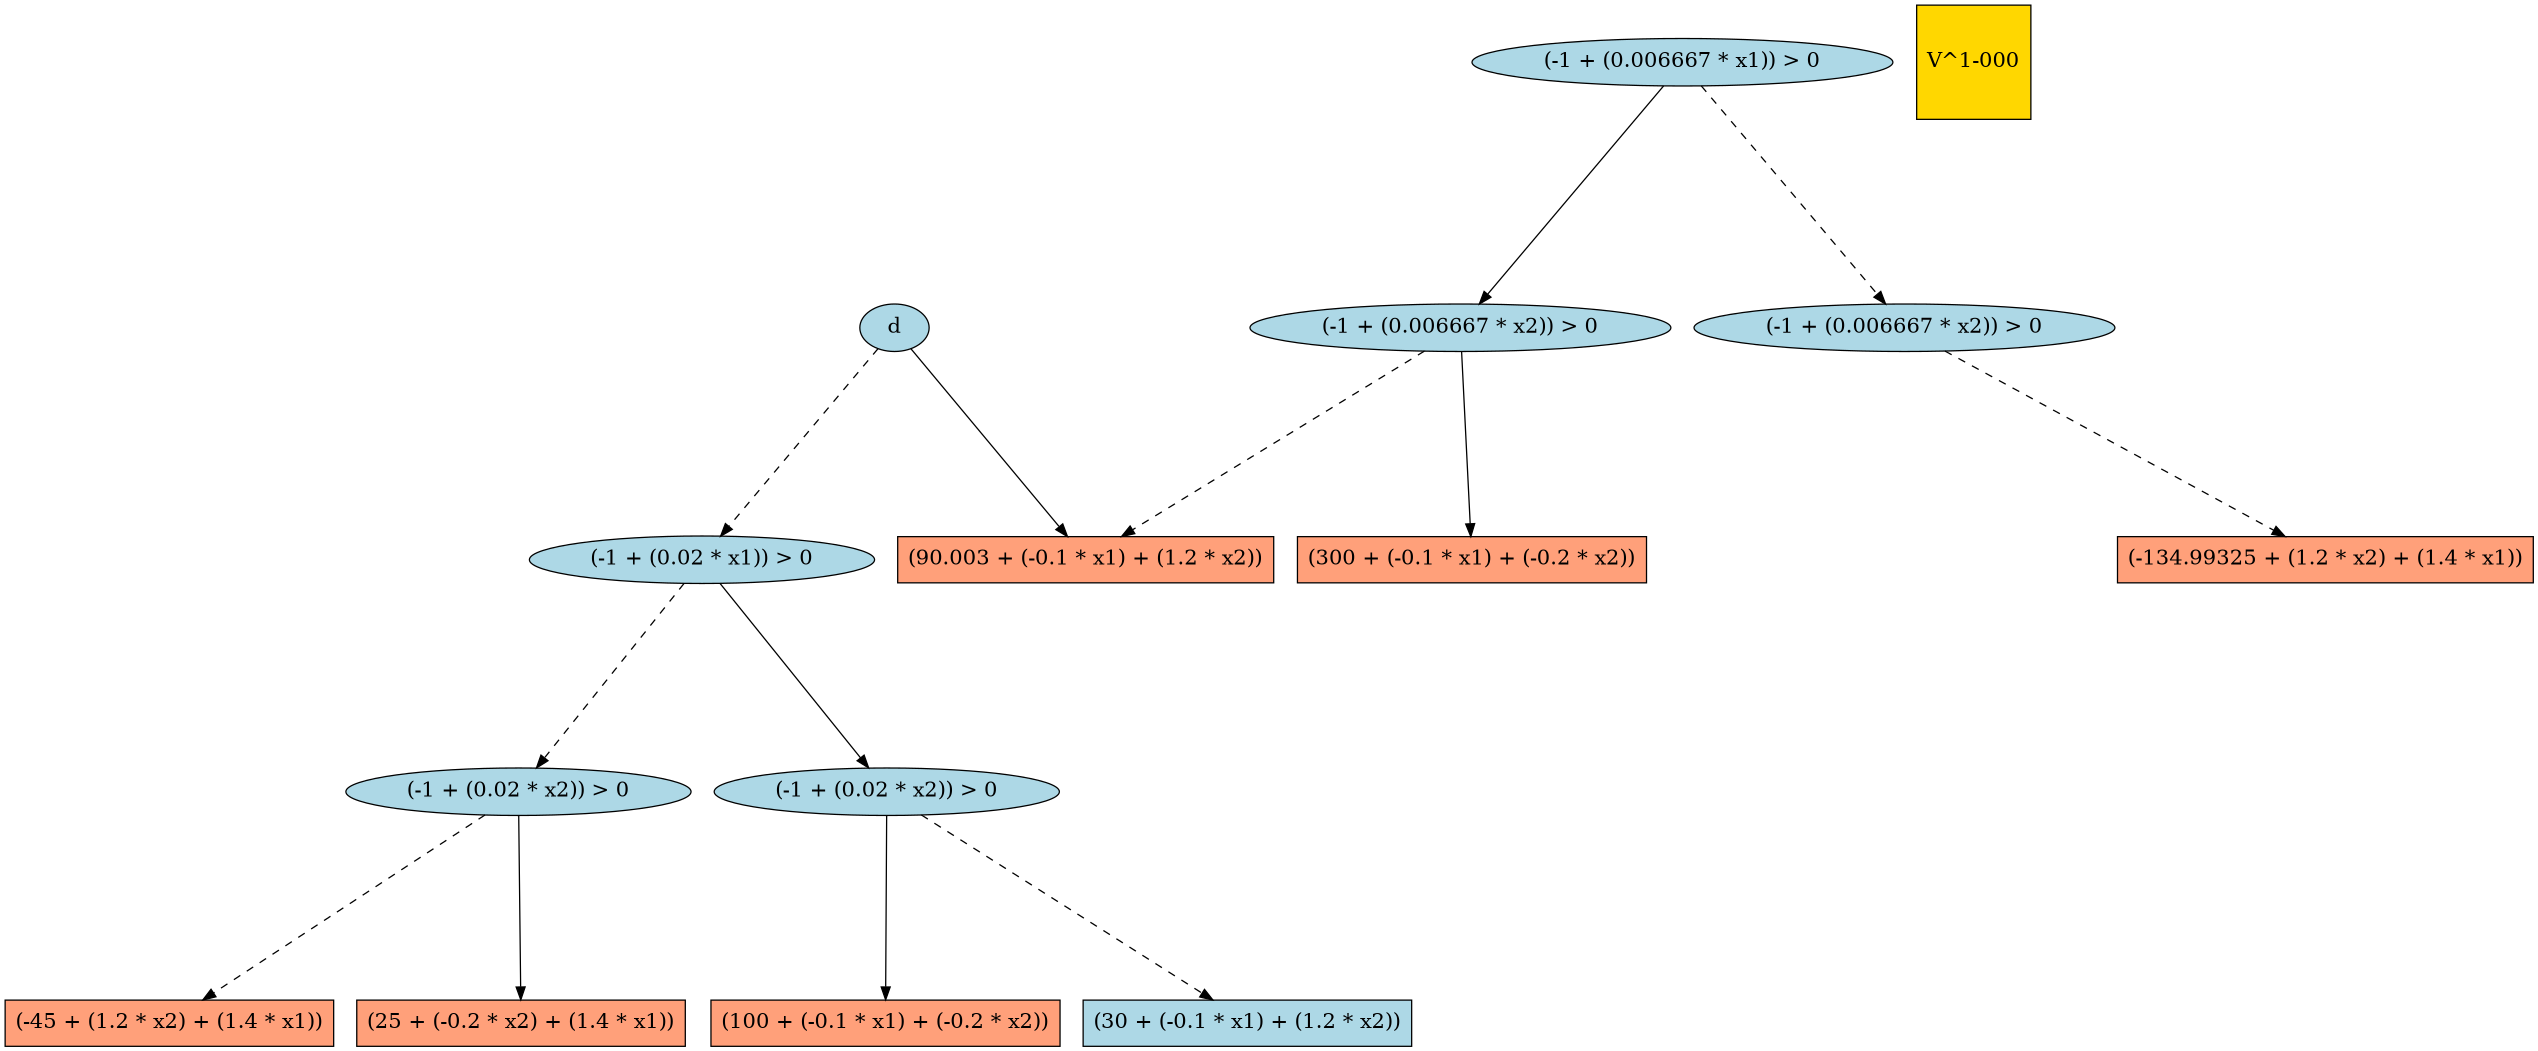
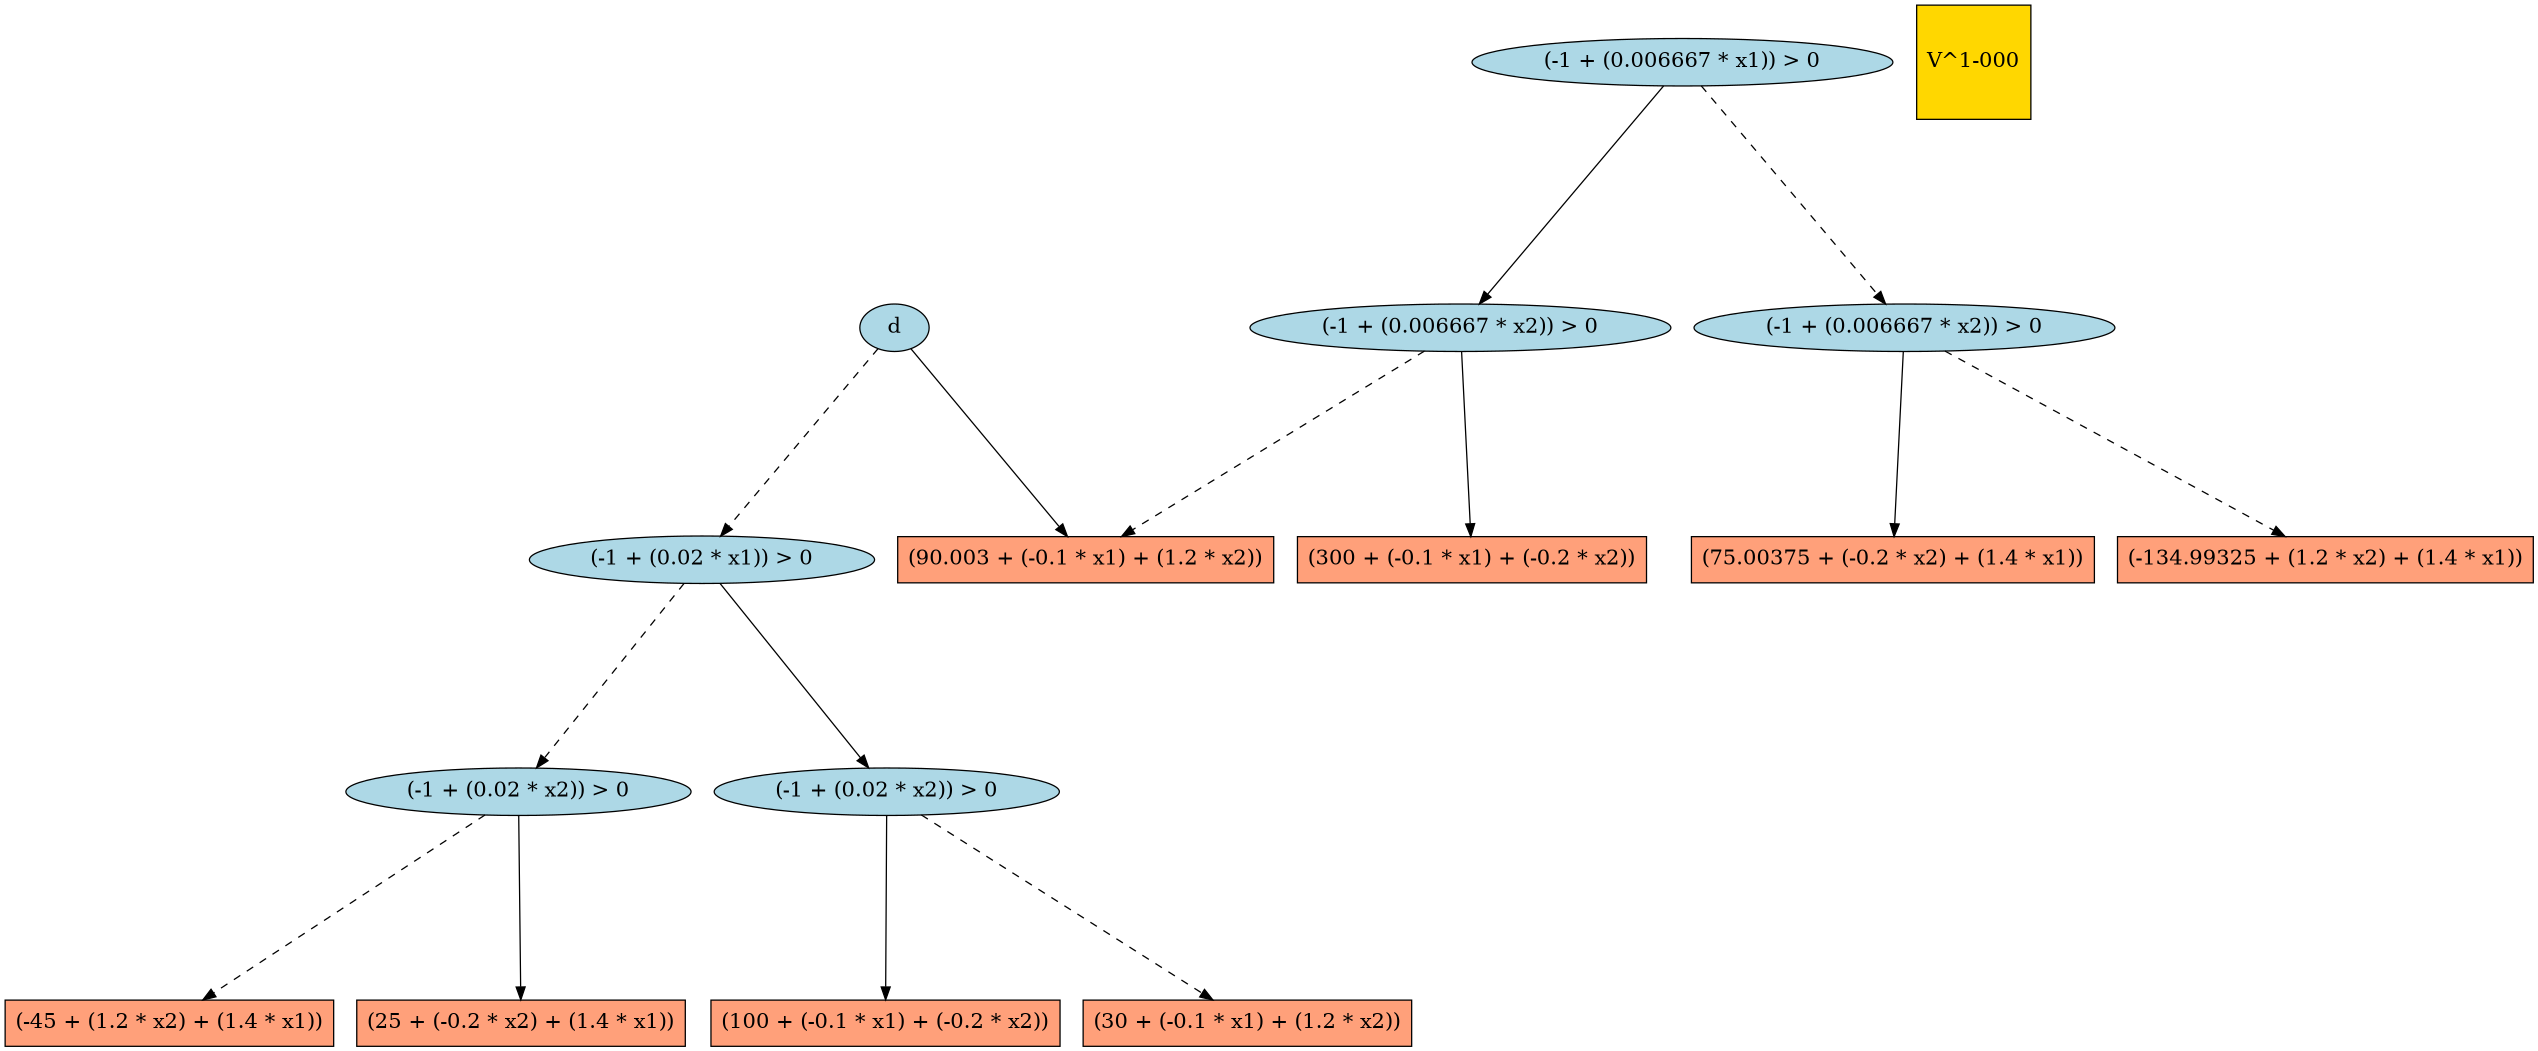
none -> (1893, 560)
(1247, 1023) -> (1247, 1023)
